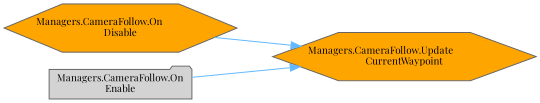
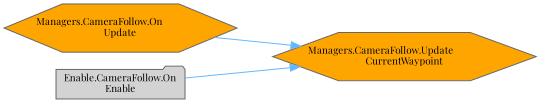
(121, 28) -> (121, 28)
(121, 84) -> (121, 84)
